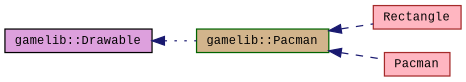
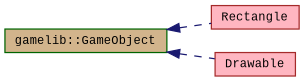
(78, 41) -> none
(263, 41) -> (86, 41)
(417, 64) -> (255, 64)
